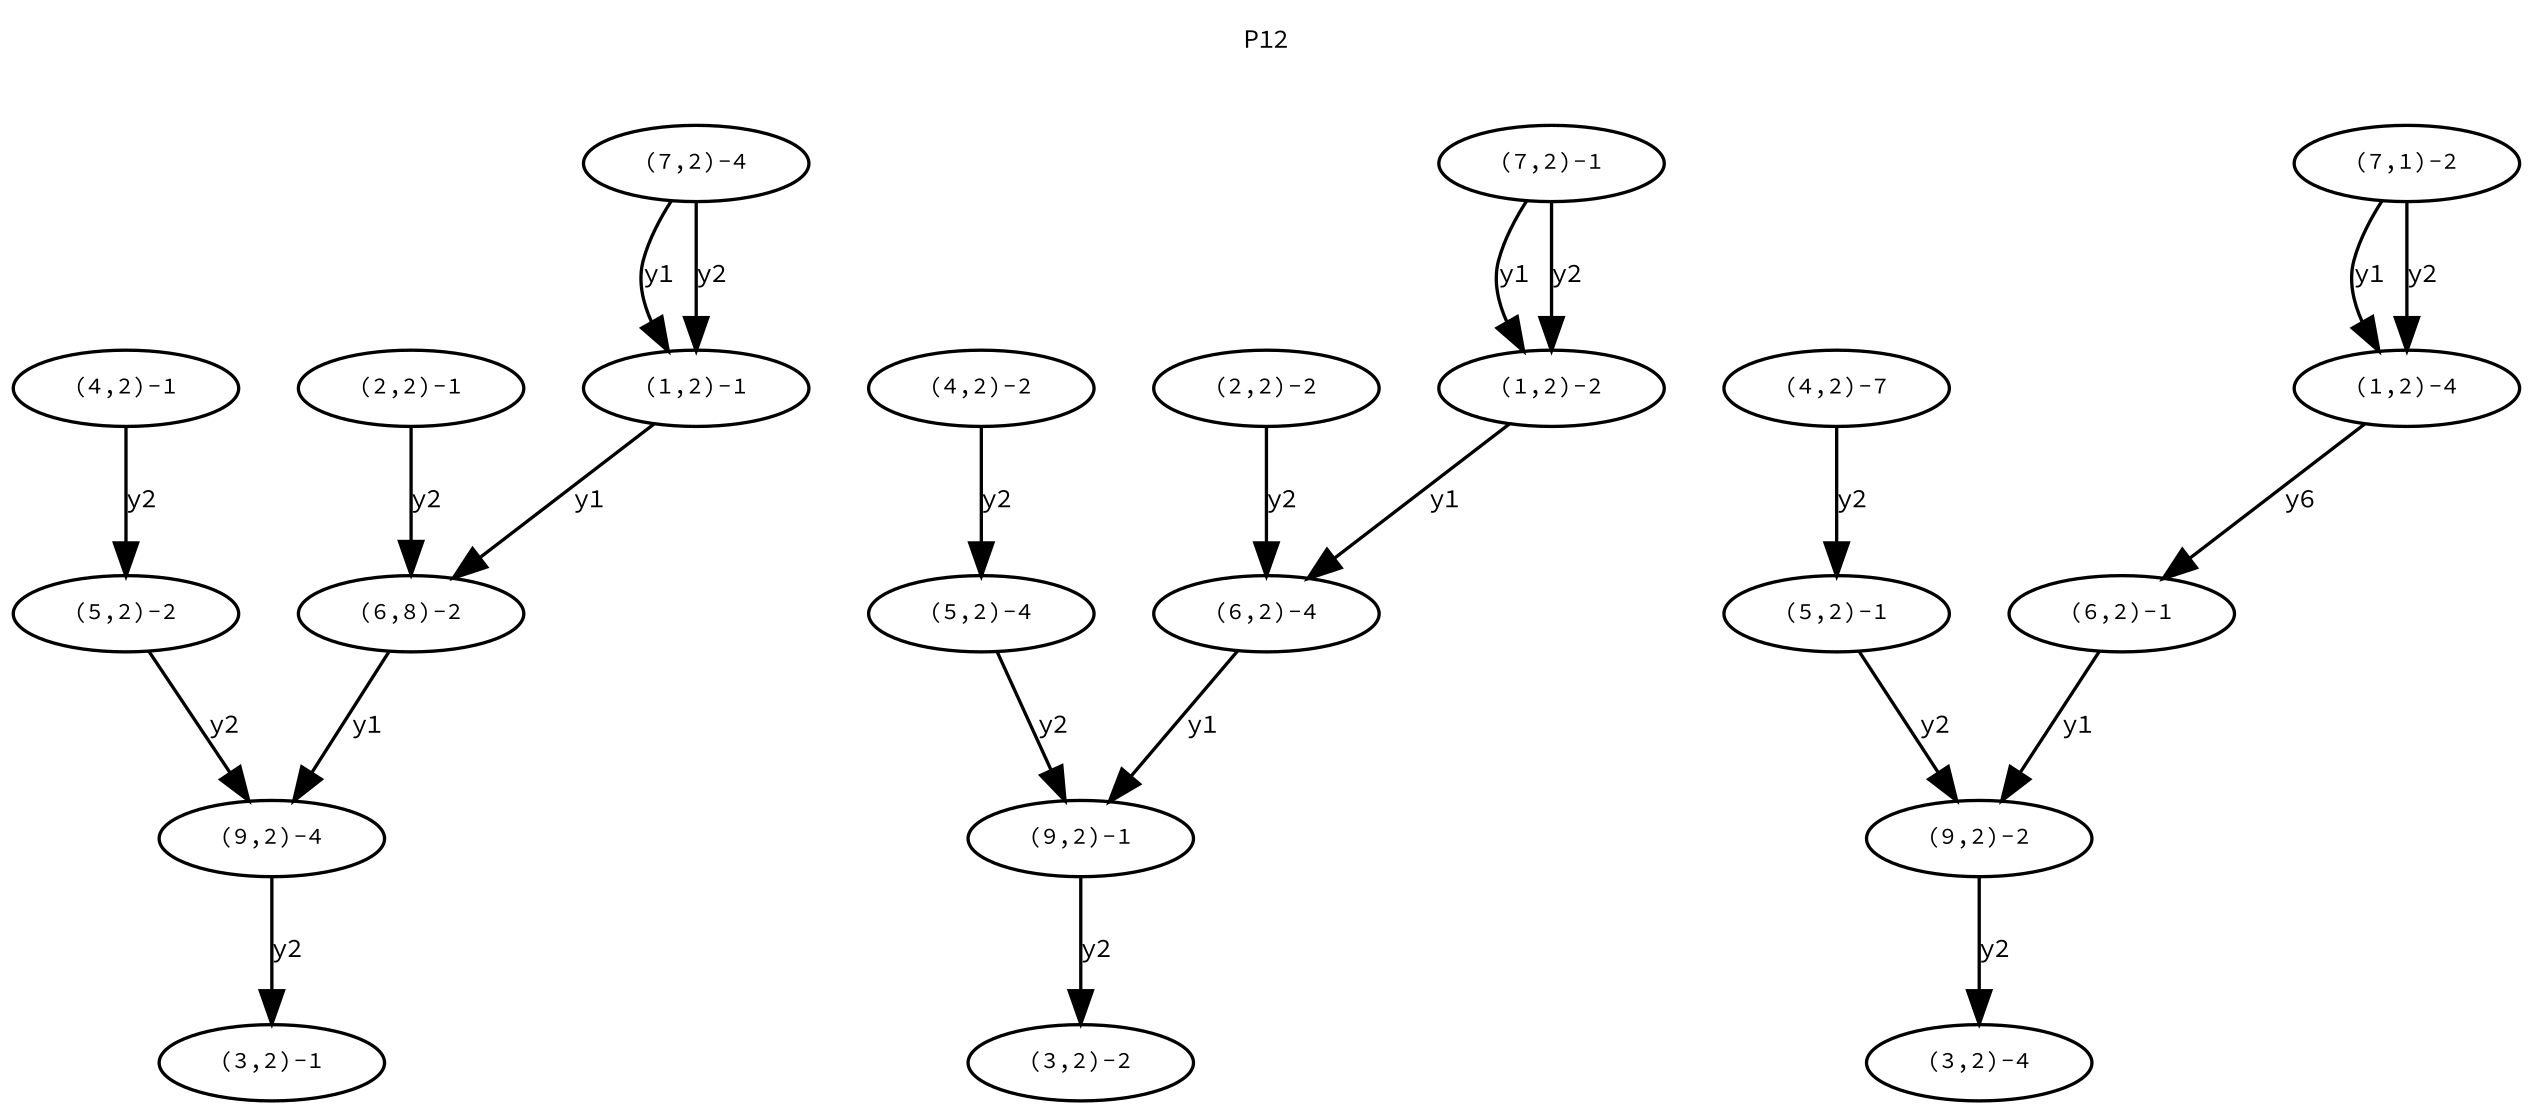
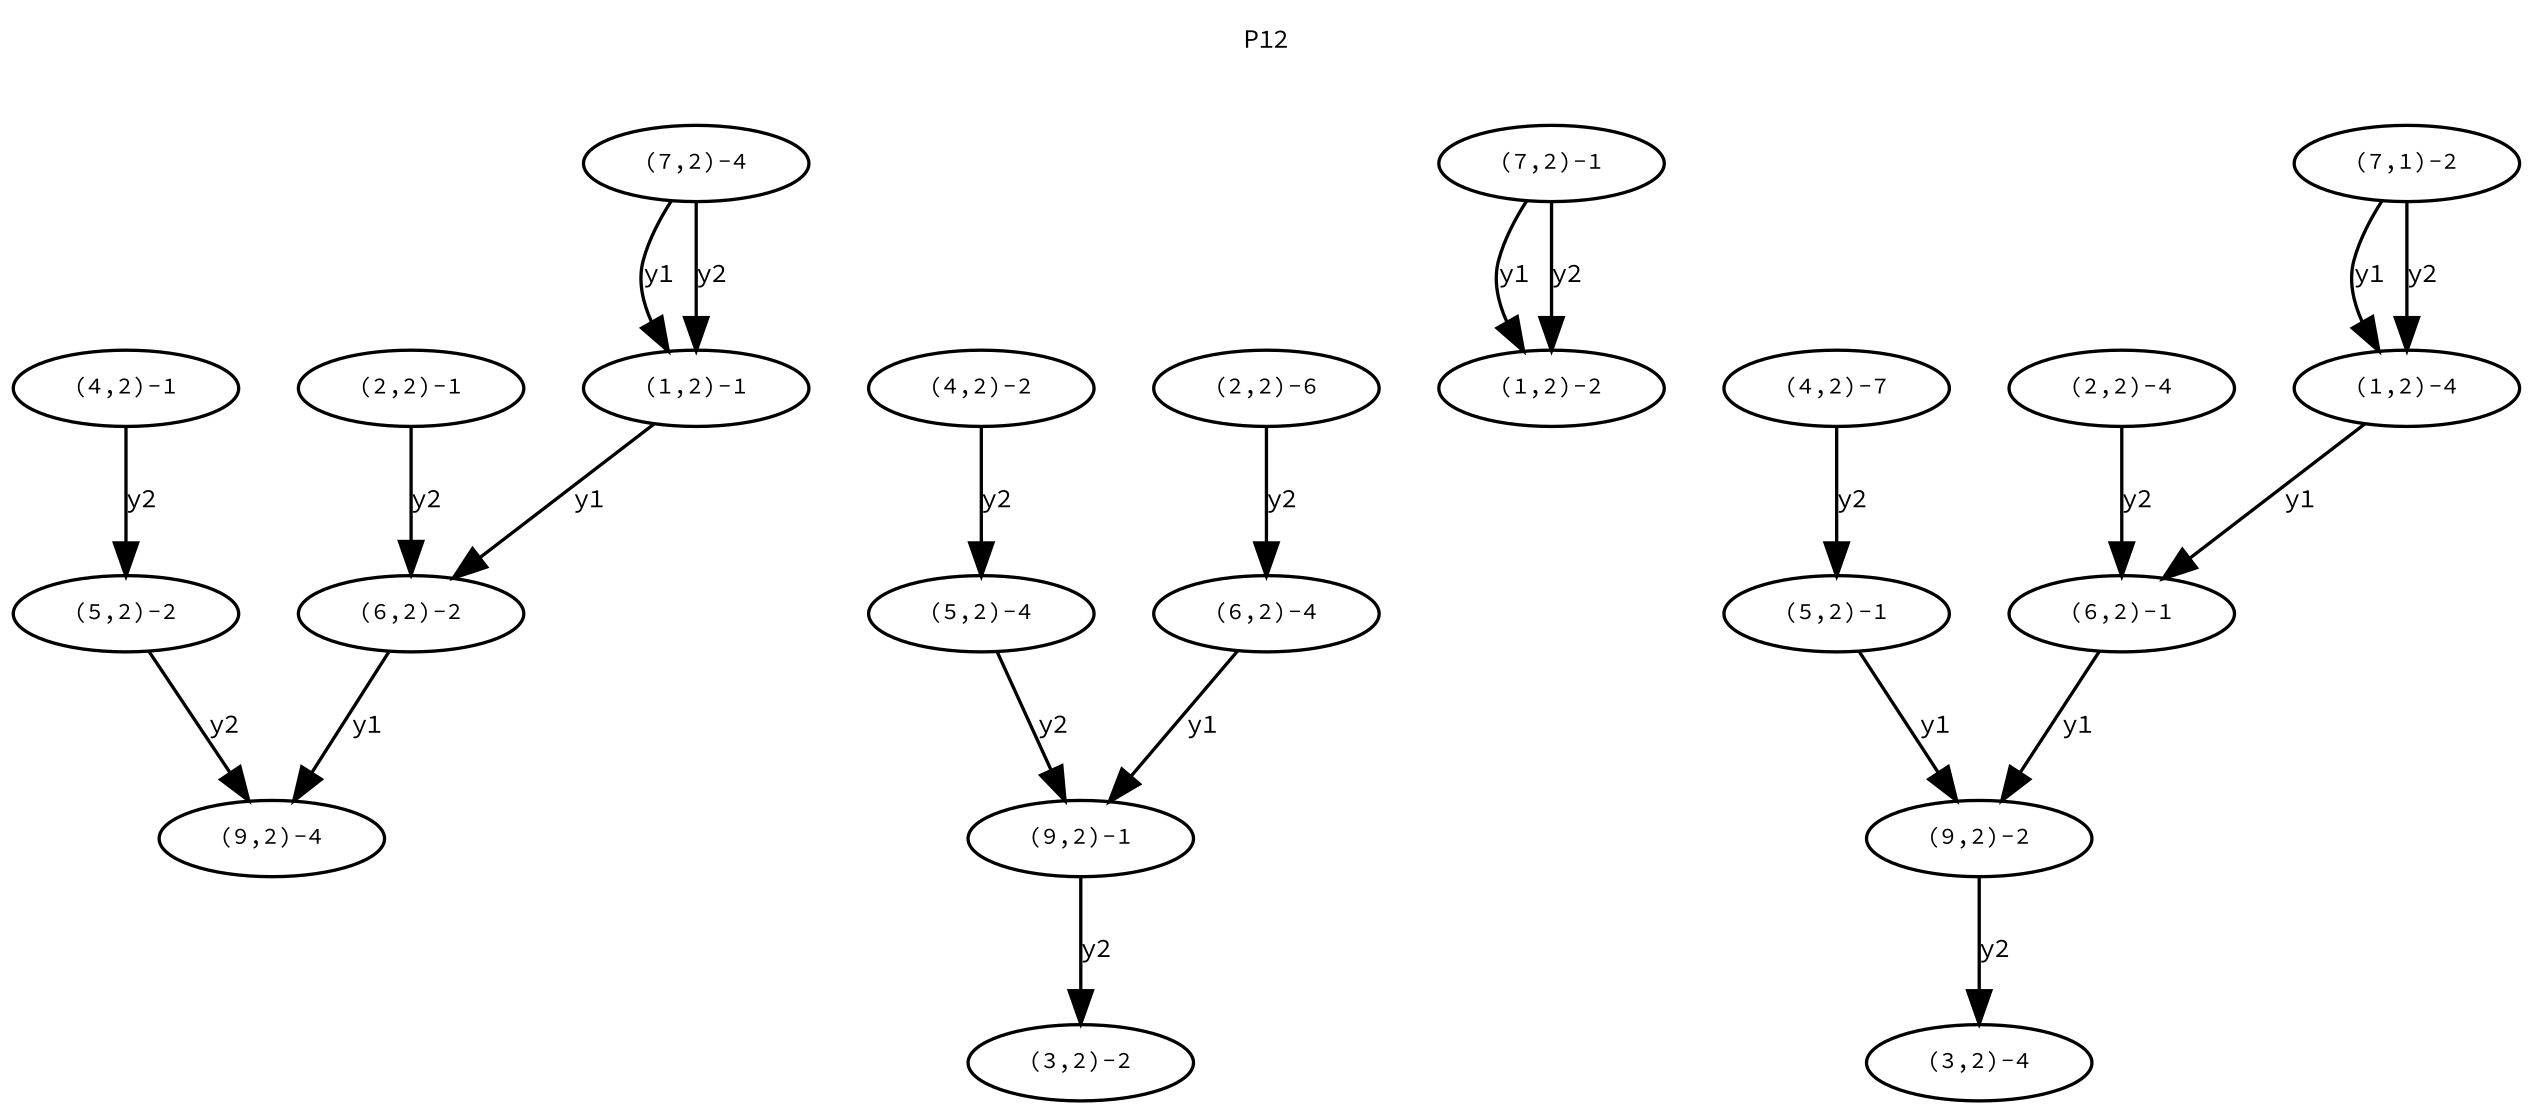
(1266, 388) -> (1266, 388)
none -> (2122, 388)
(1422, 491) -> none
(2301, 501) -> (2301, 501)
(411, 614) -> (411, 614)
(1936, 726) -> (1936, 726)
(272, 1063) -> none
